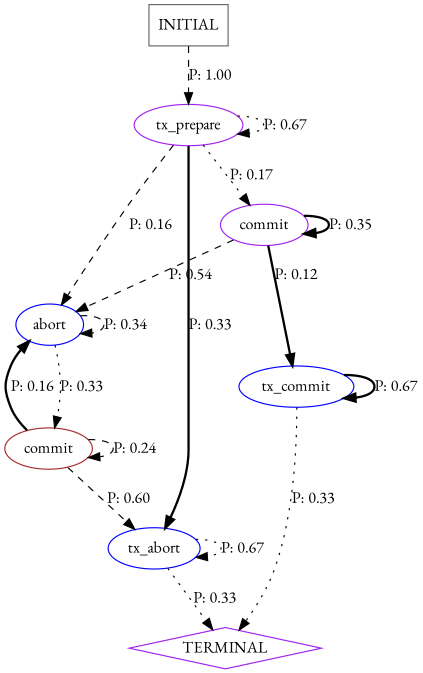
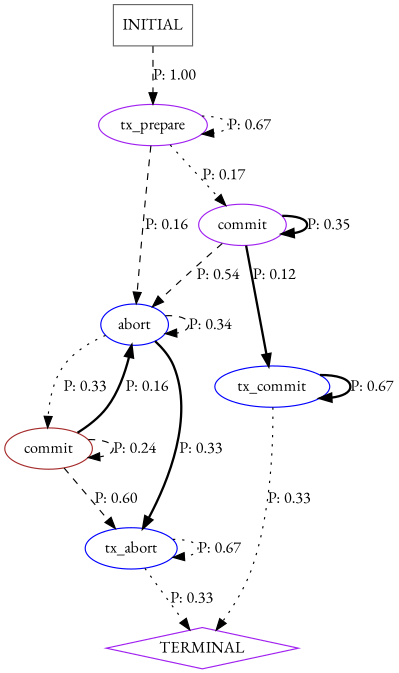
(189, 333) -> (180, 429)
